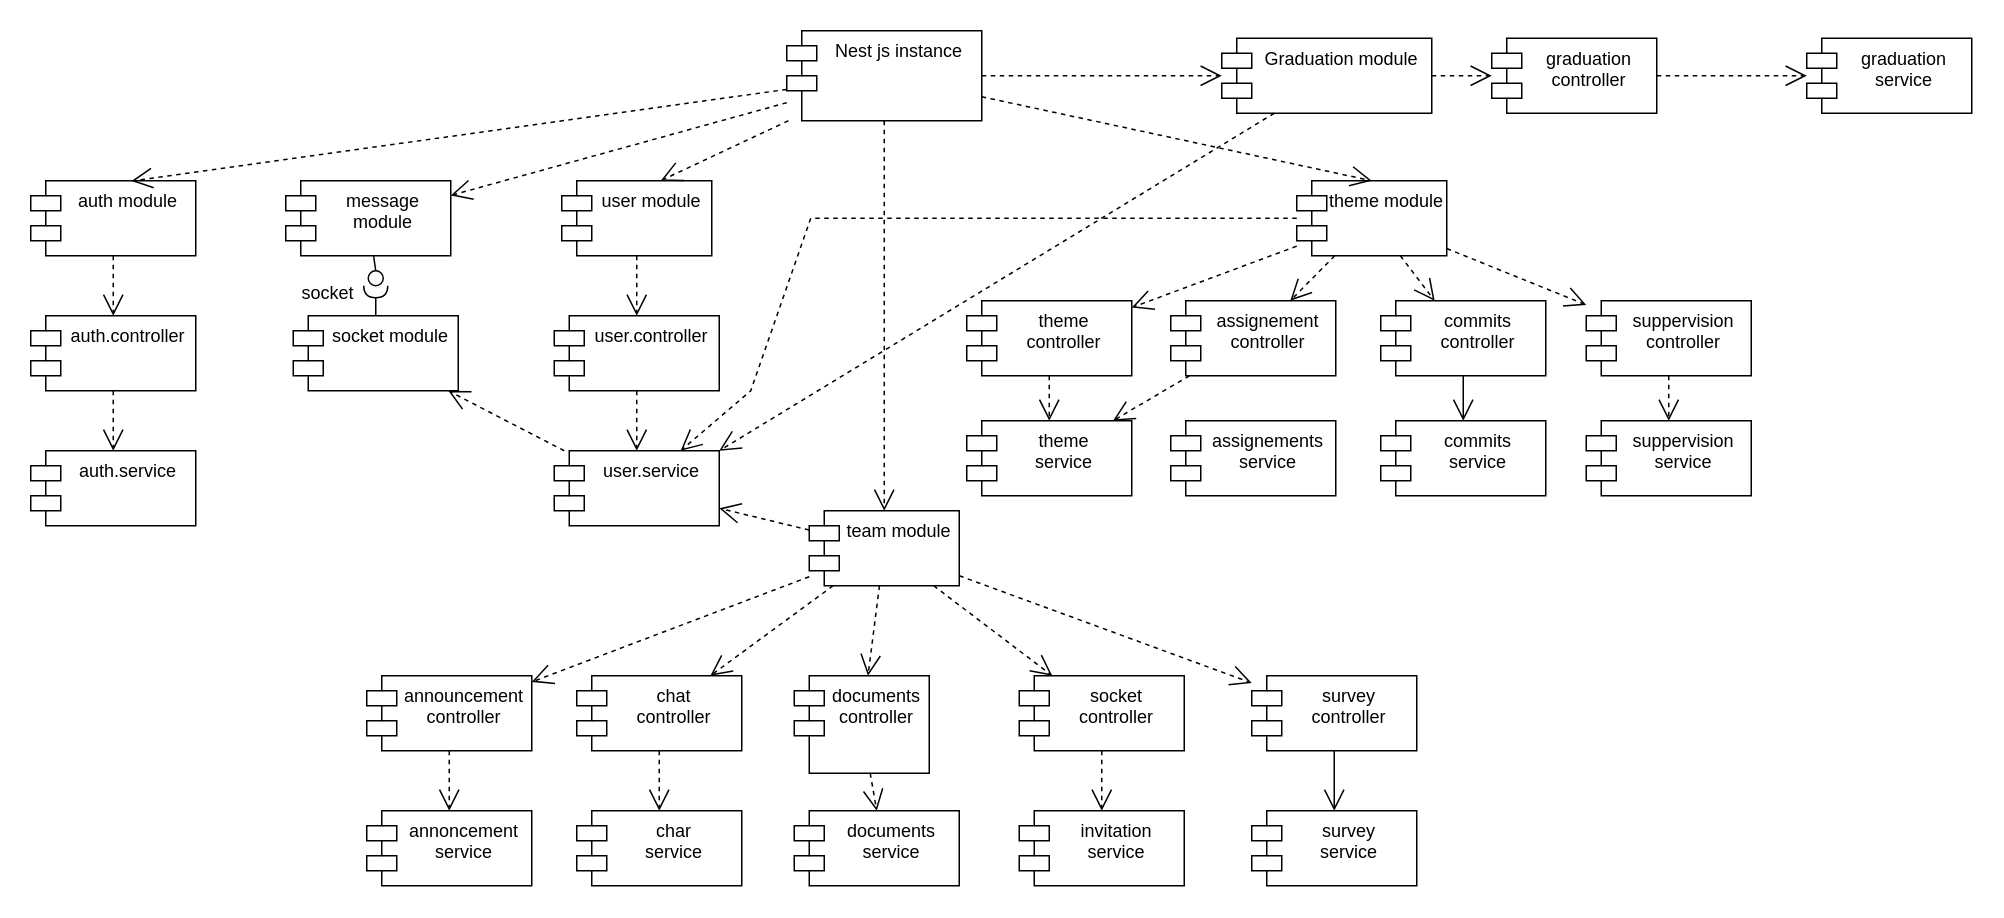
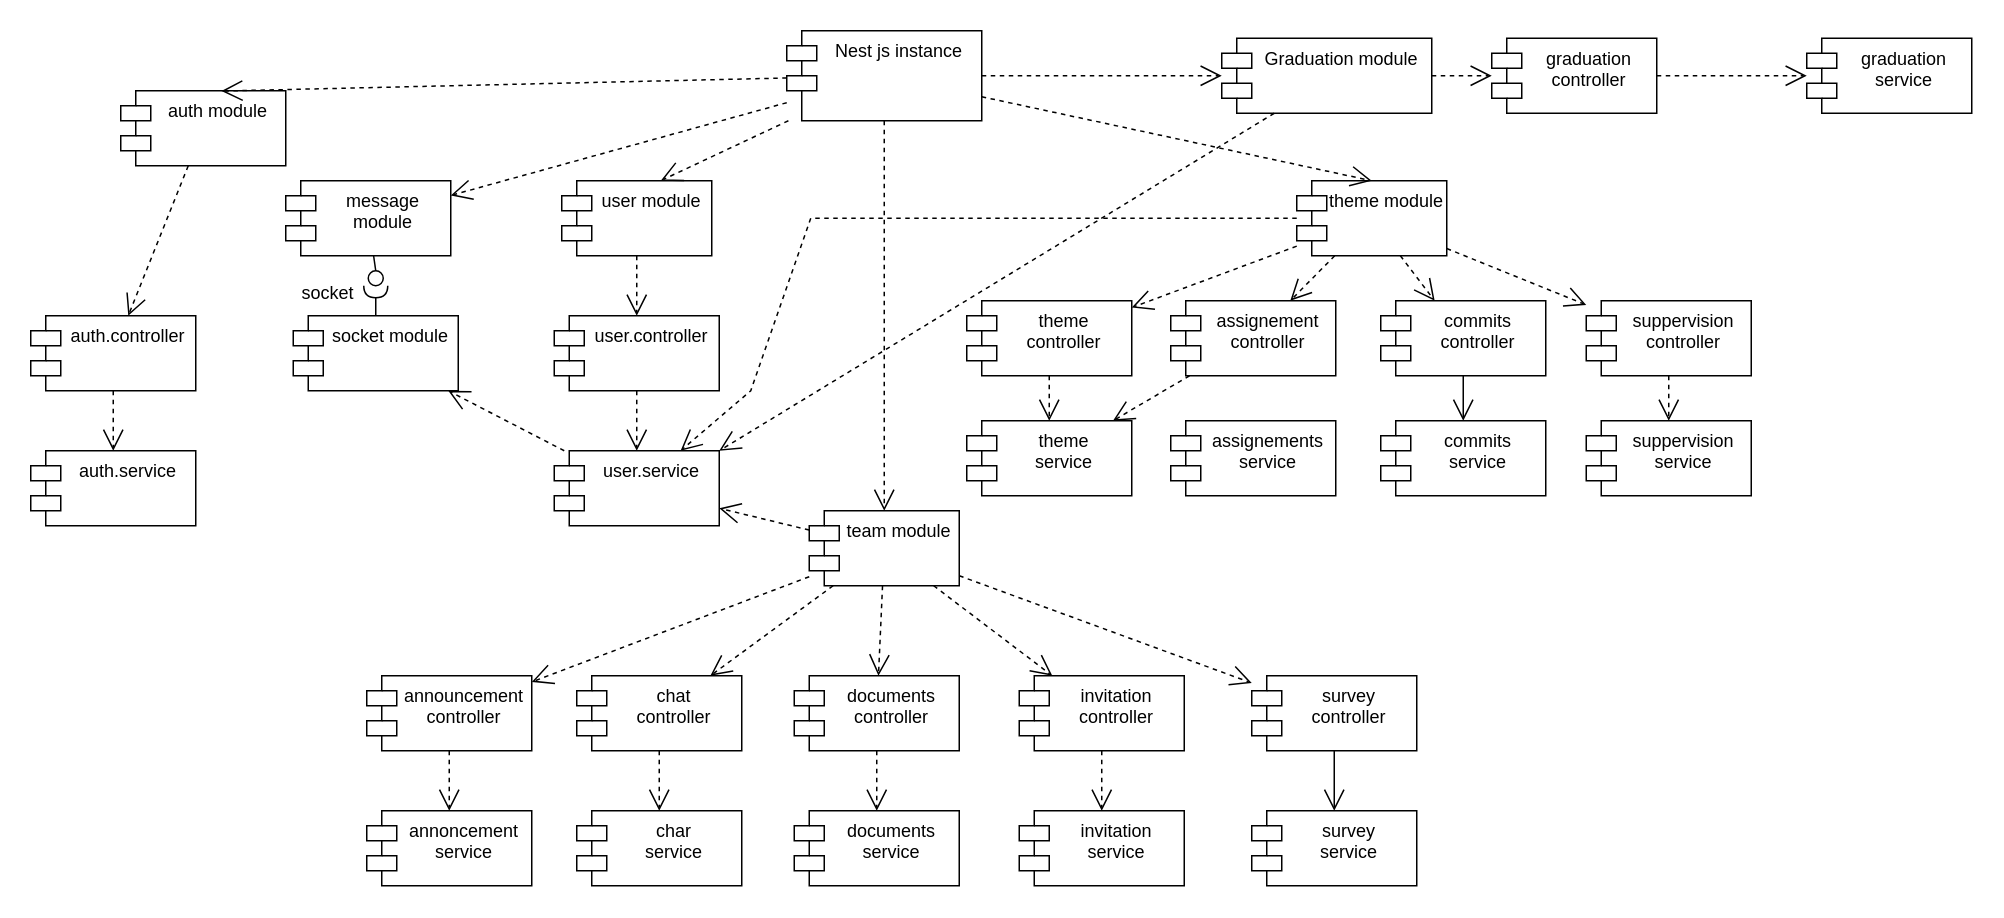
(113, 218) -> (203, 128)
(1116, 696) -> (1116, 696)
(862, 725) -> (877, 713)
